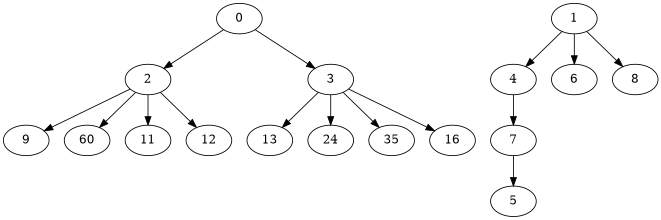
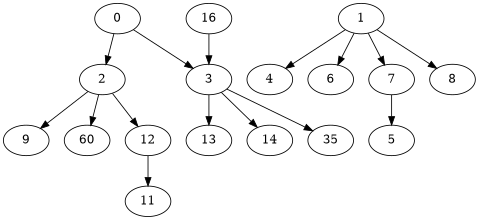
(148, 106) -> (148, 167)
(513, 106) -> (374, 45)
(388, 108) -> (209, 45)
(331, 140) -> (270, 140)
